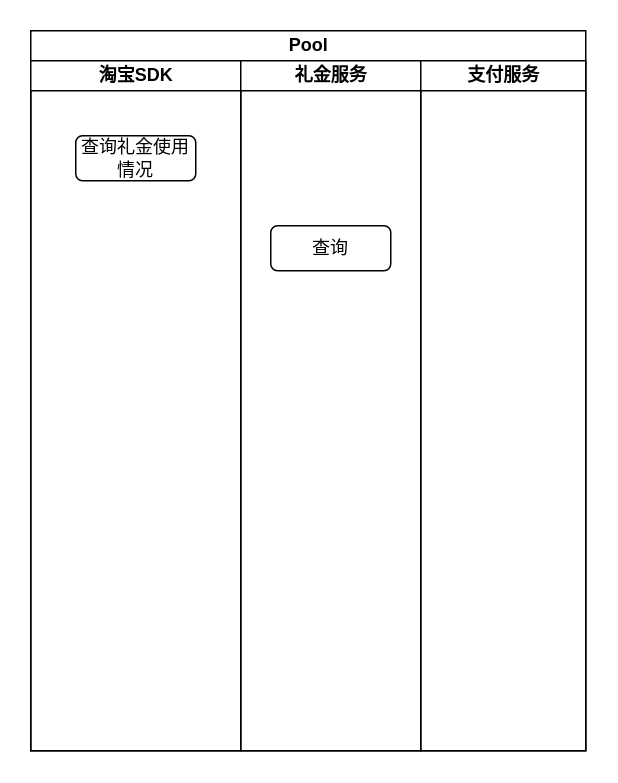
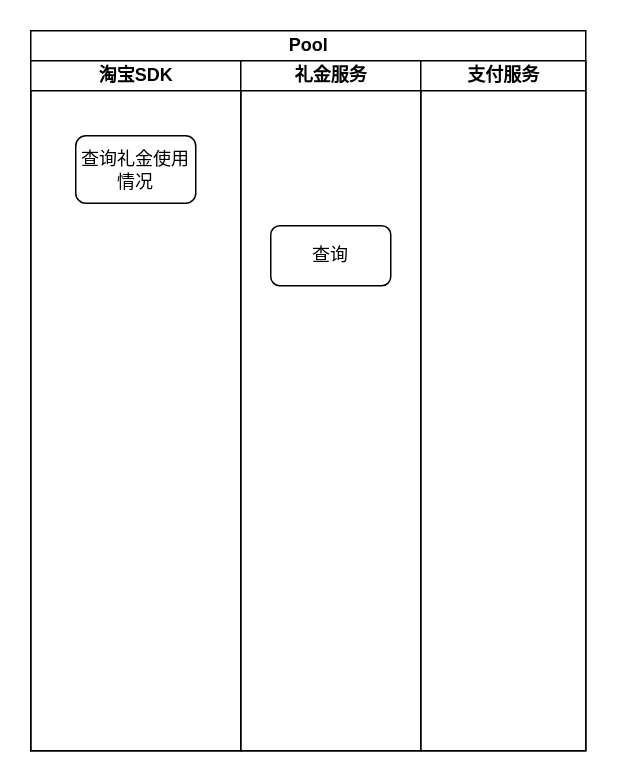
(136, 158) -> (136, 170)
(331, 248) -> (331, 256)
